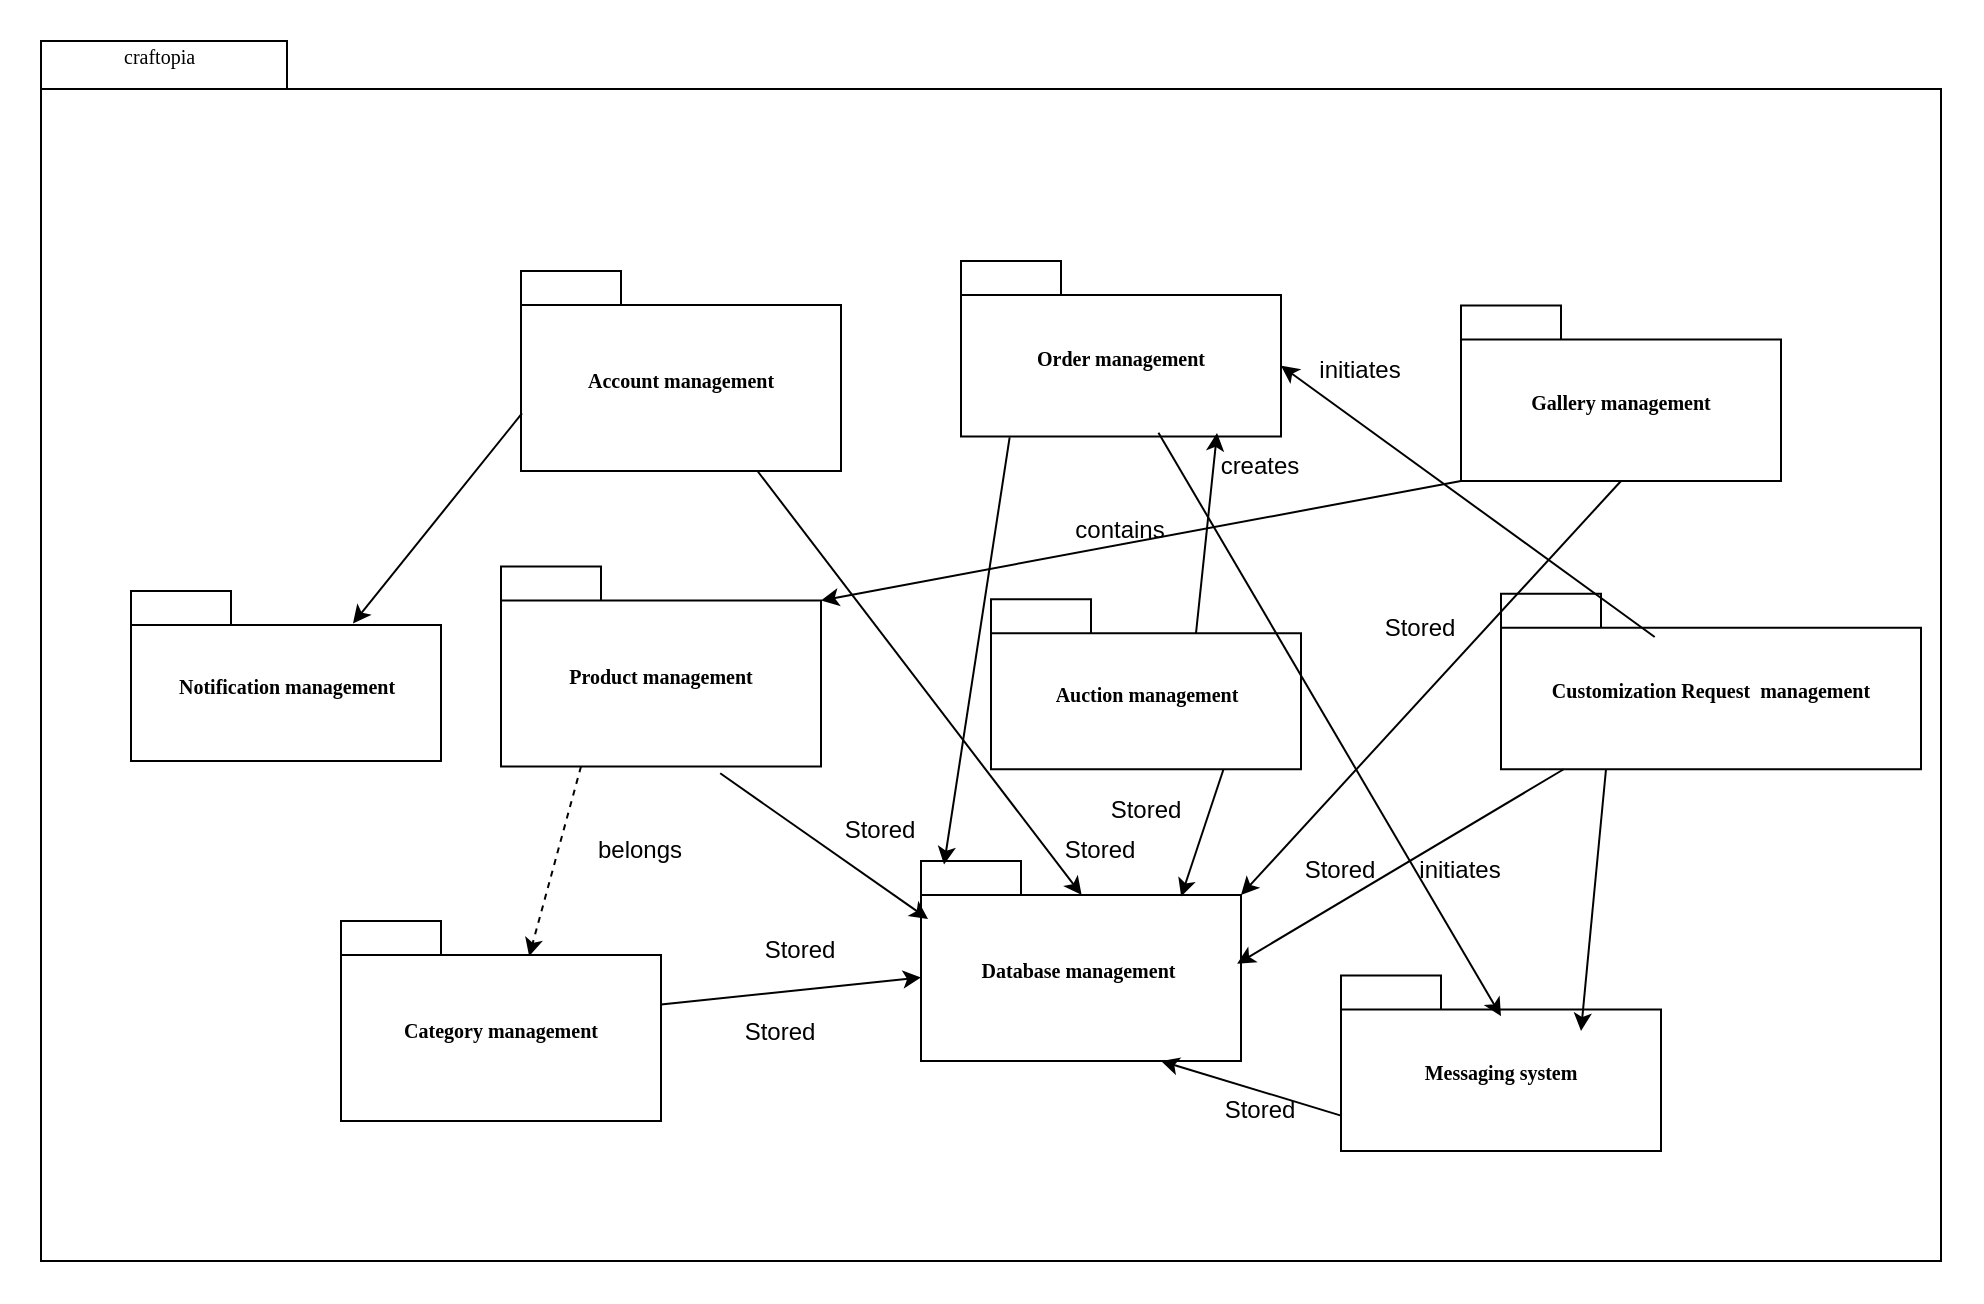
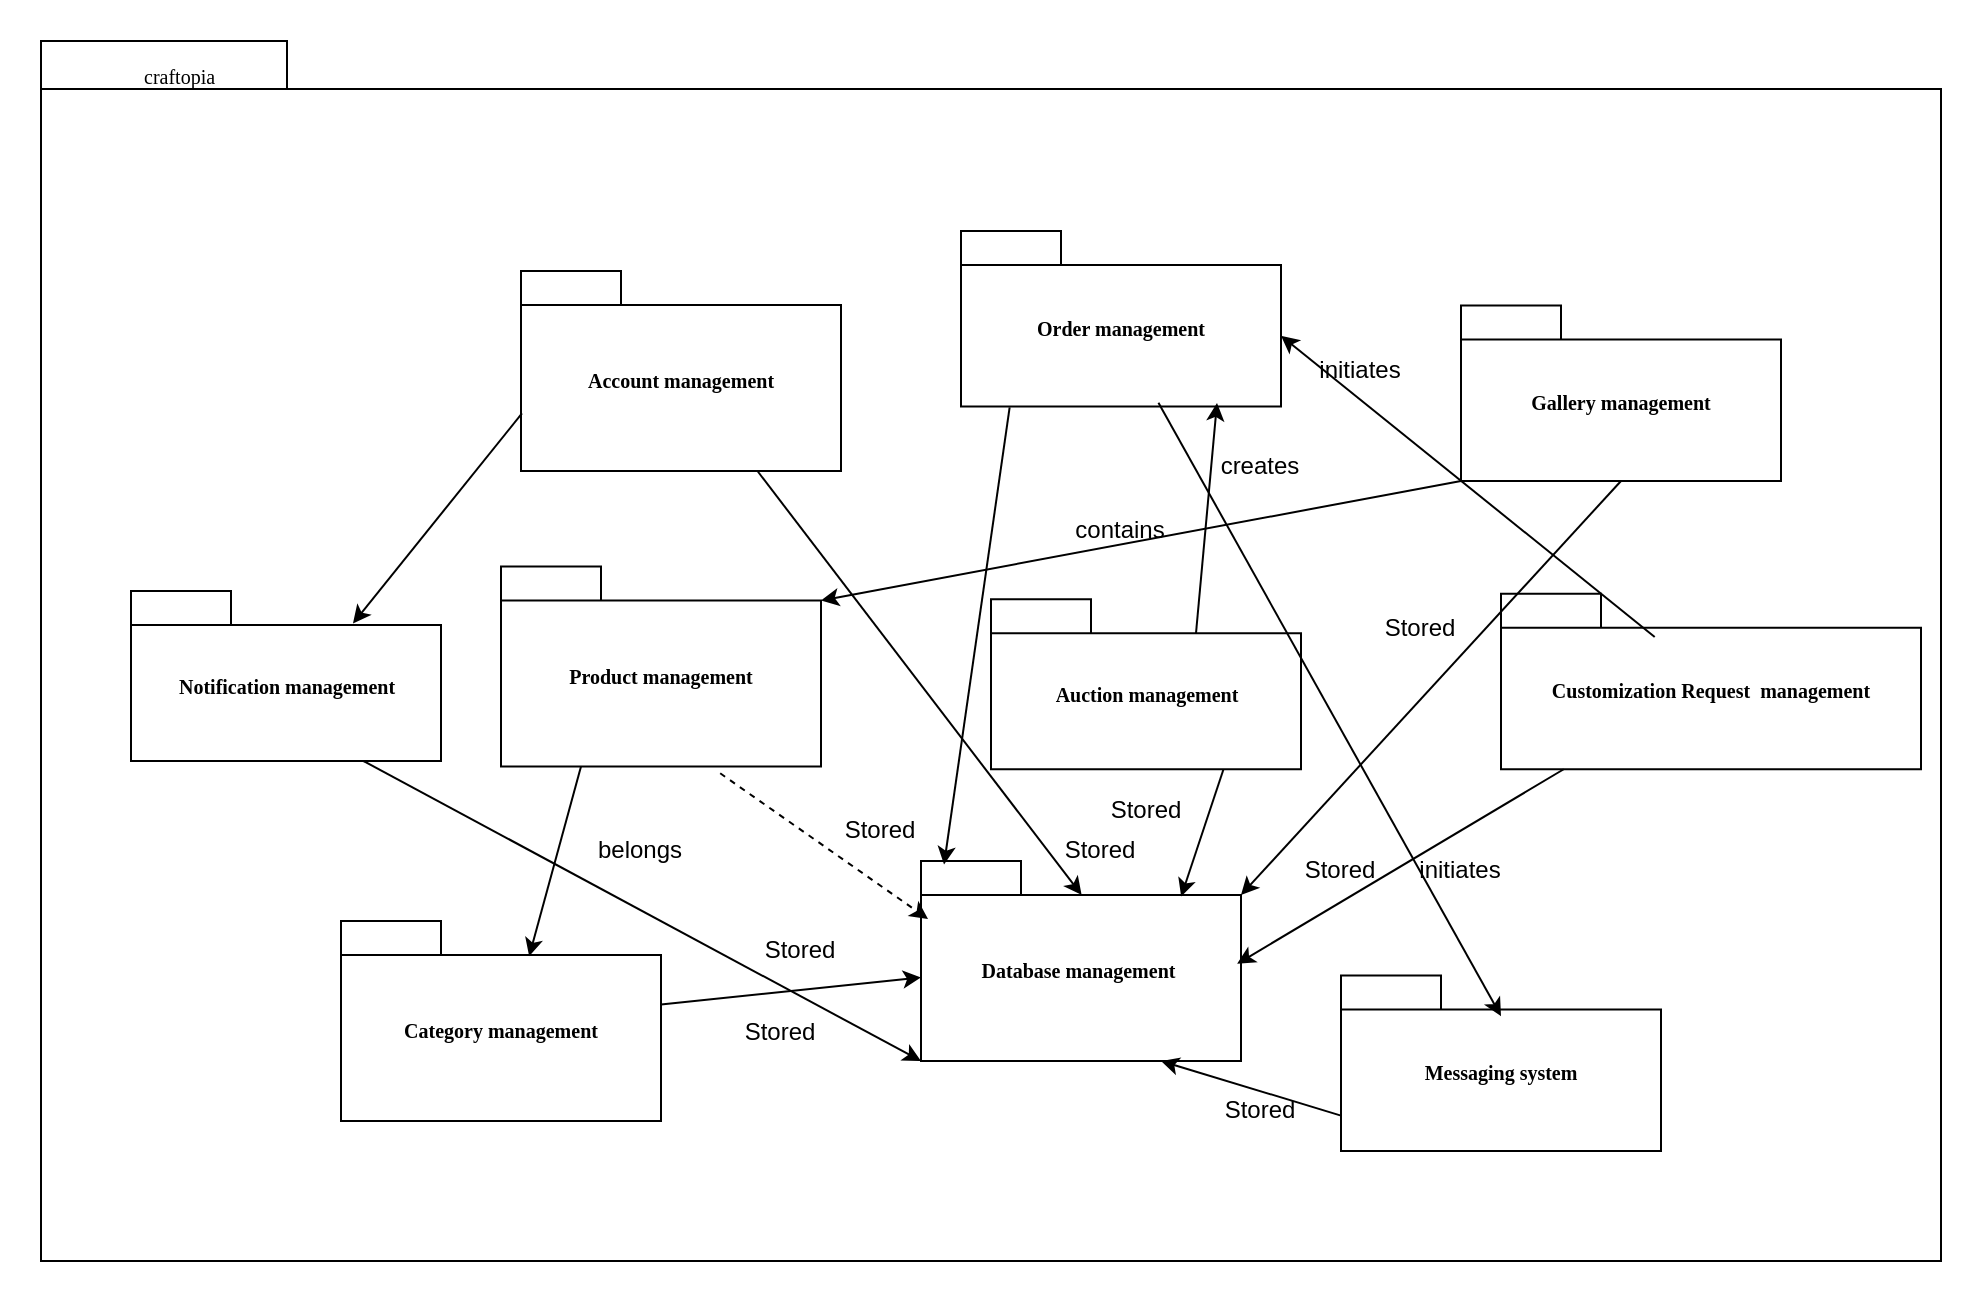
(201, 71) -> (221, 91)
(1121, 349) -> (1121, 319)
(820, 843) -> (820, 843)
(557, 856) -> (557, 856)
(1594, 894) -> none
none -> (672, 927)
